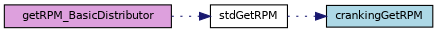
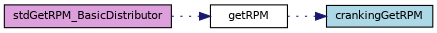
(88, 16) -> (88, 16)
(249, 16) -> (249, 16)
